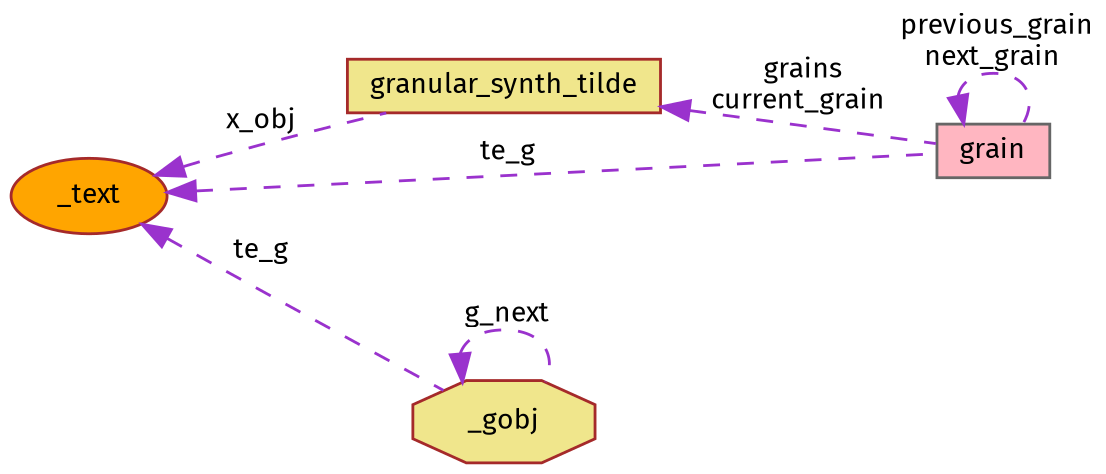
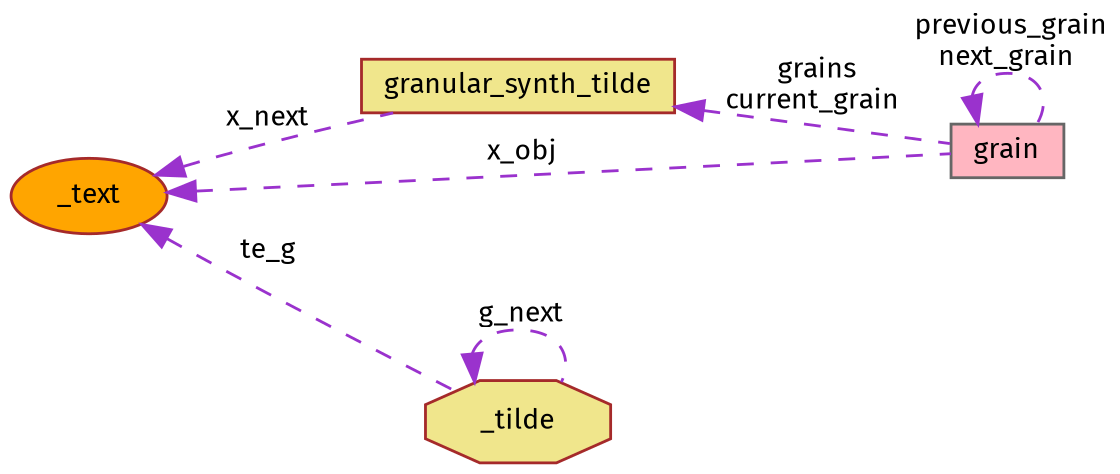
(257, 121) -> (264, 118)
(504, 152) -> (518, 152)
(504, 422) -> (518, 422)
